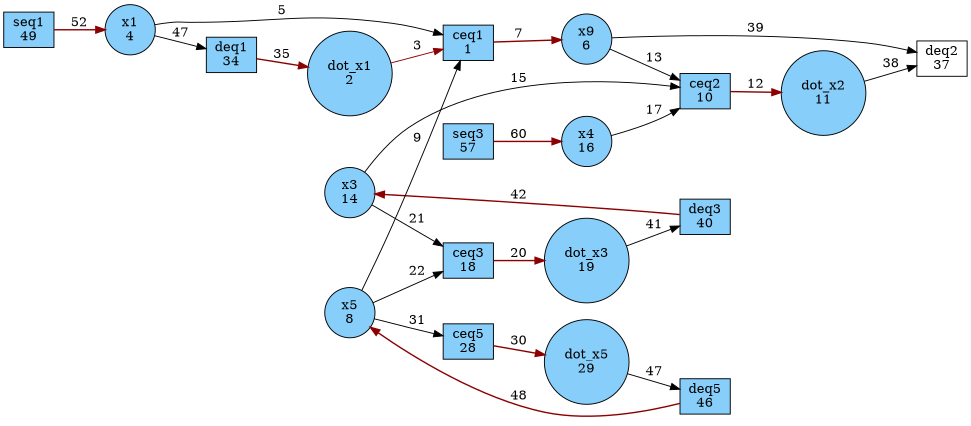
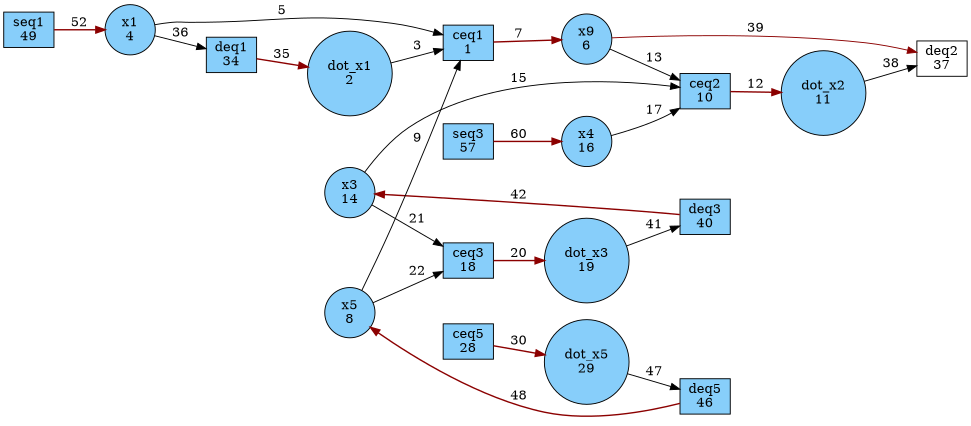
(181, 33) -> (181, 33)
(760, 36) -> (760, 36)
(412, 57) -> (412, 57)
(404, 326) -> none
